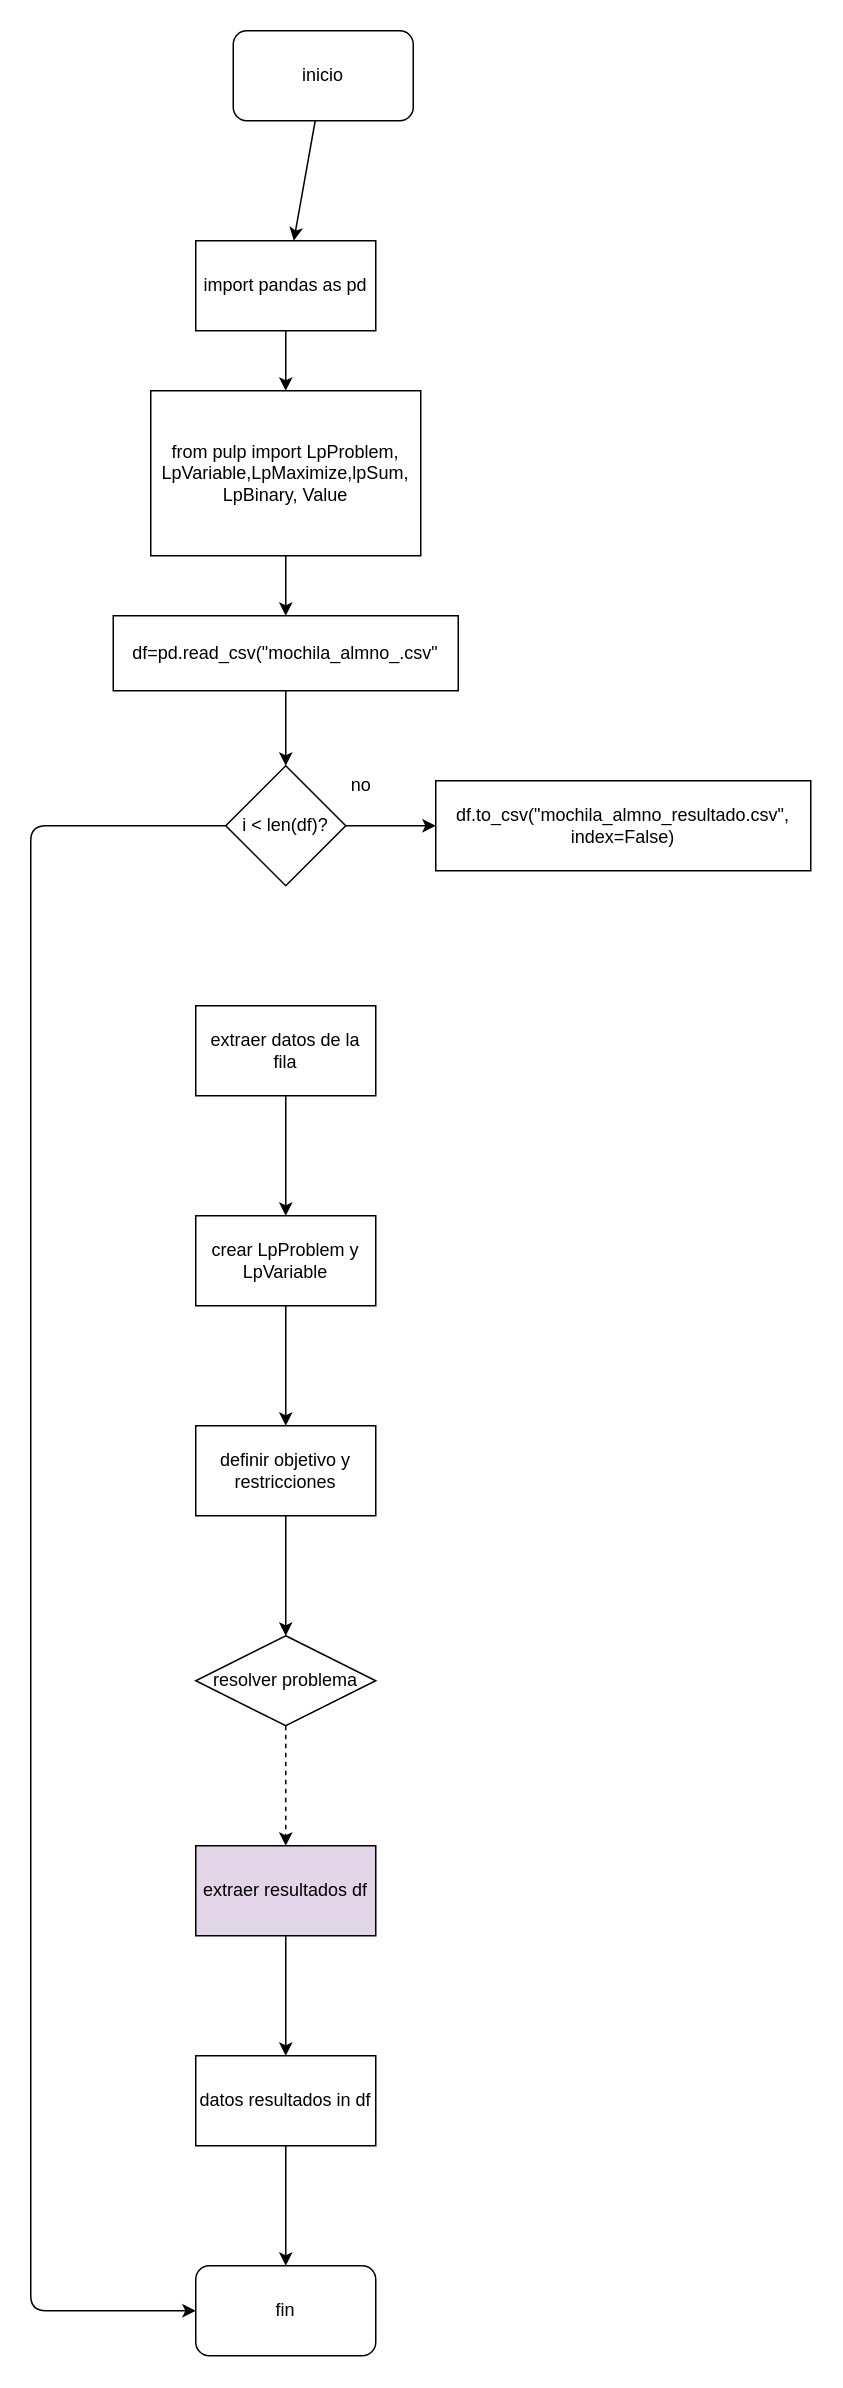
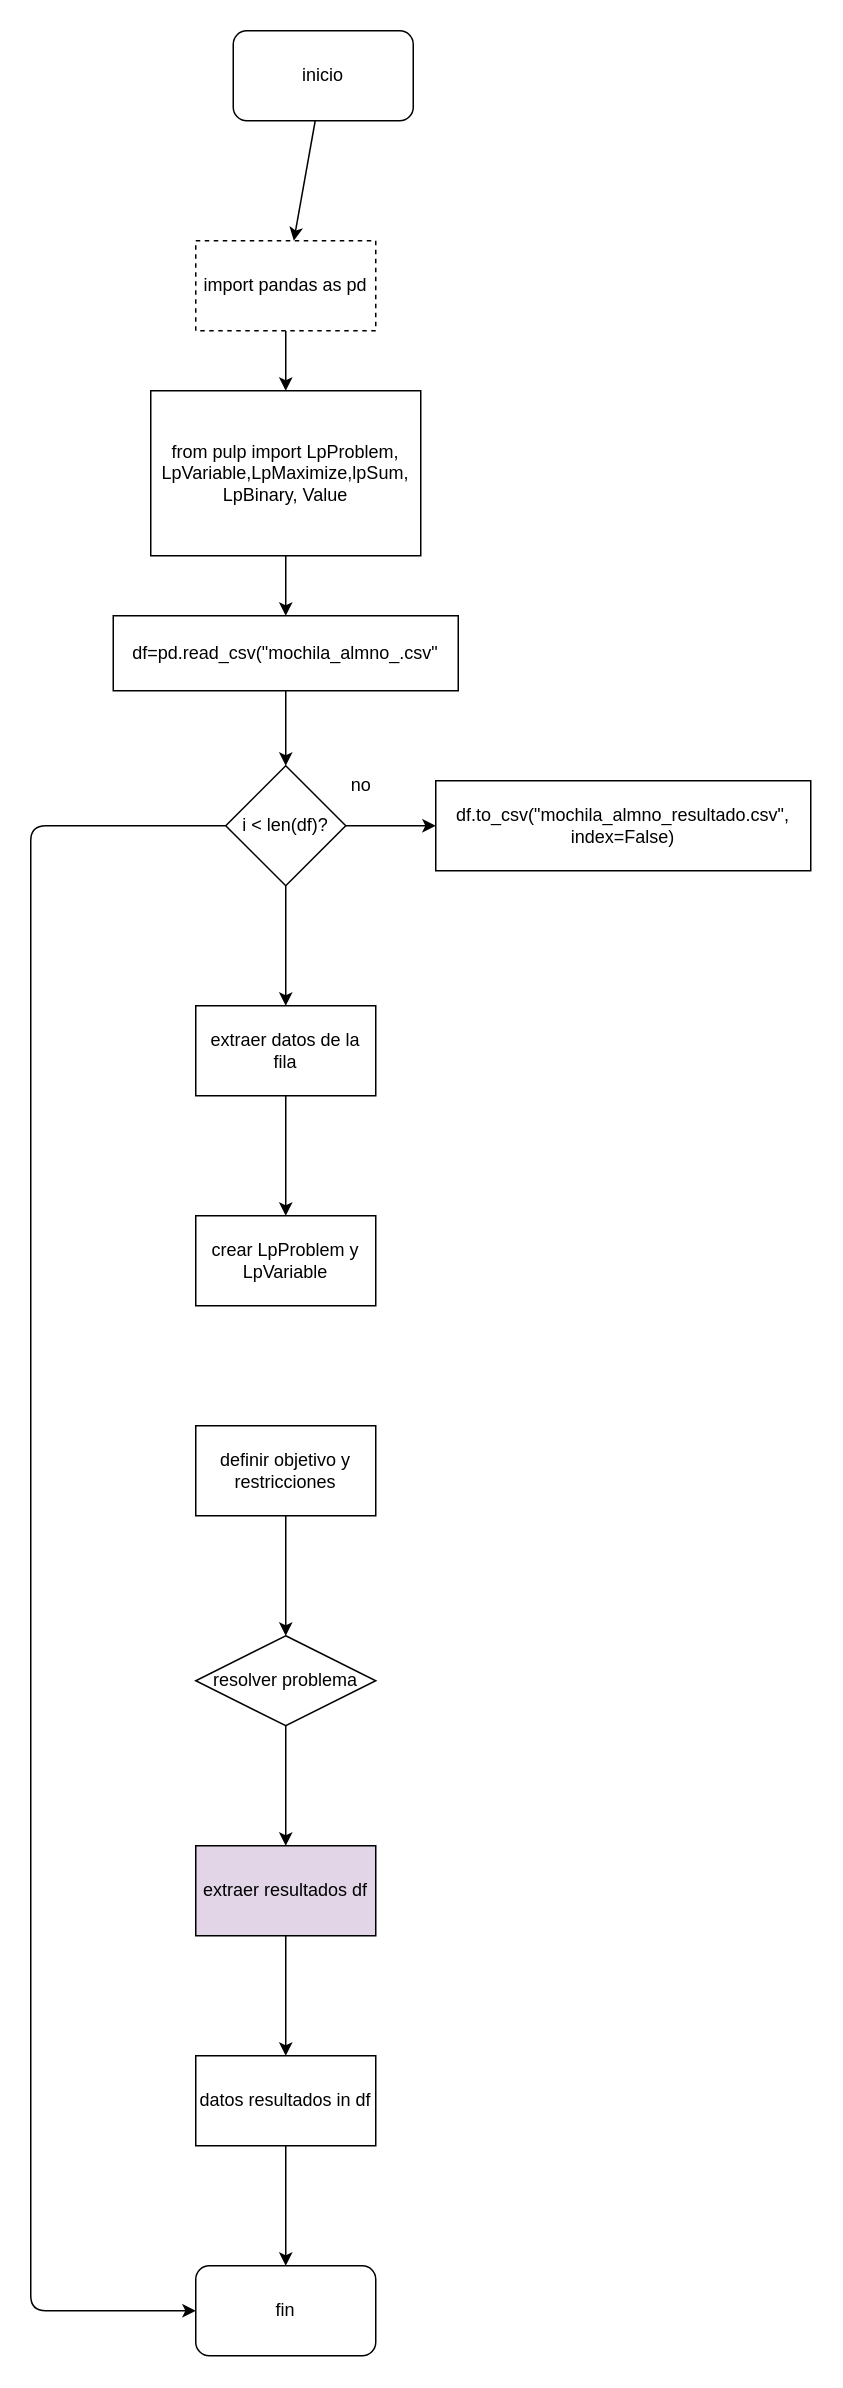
(286, 286) -> (286, 286)
none -> (286, 941)
(286, 1361) -> none
(286, 1781) -> (286, 1781)
